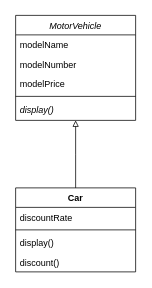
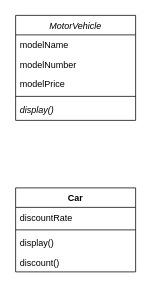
(75, 157) -> none
